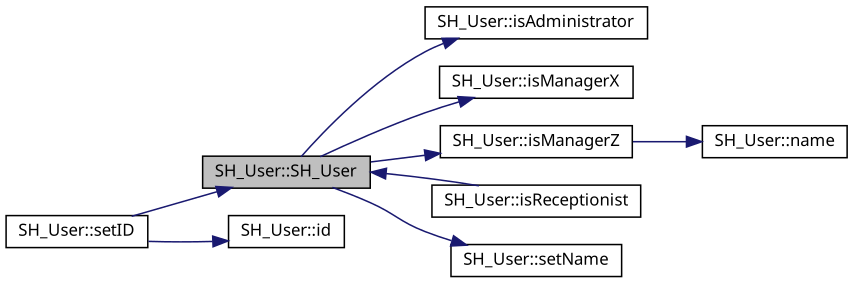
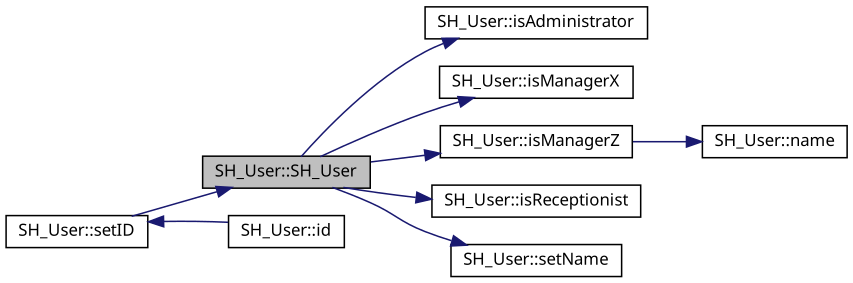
(433, 179) -> (379, 193)
(180, 242) -> (196, 221)
